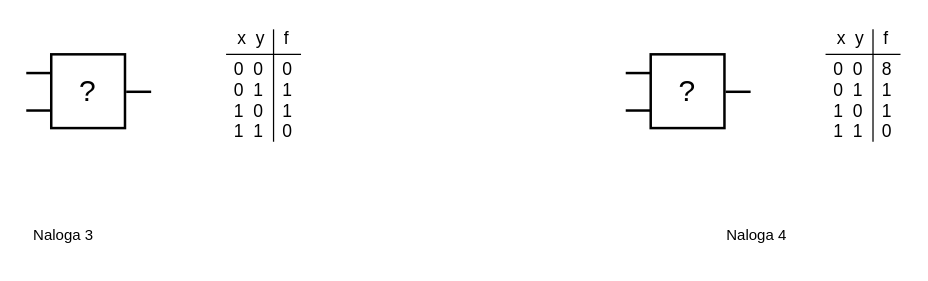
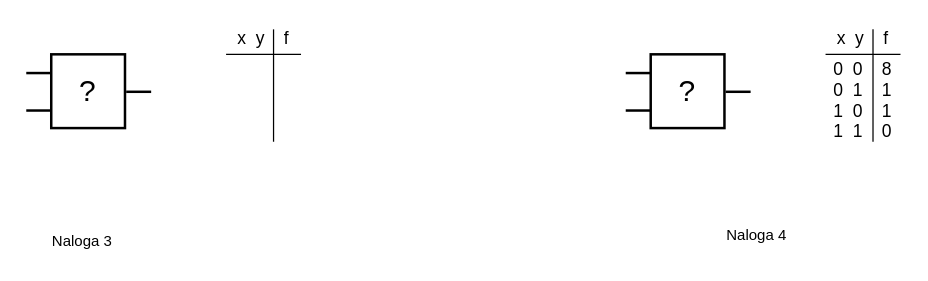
(263, 101) -> none
(63, 236) -> (82, 242)
